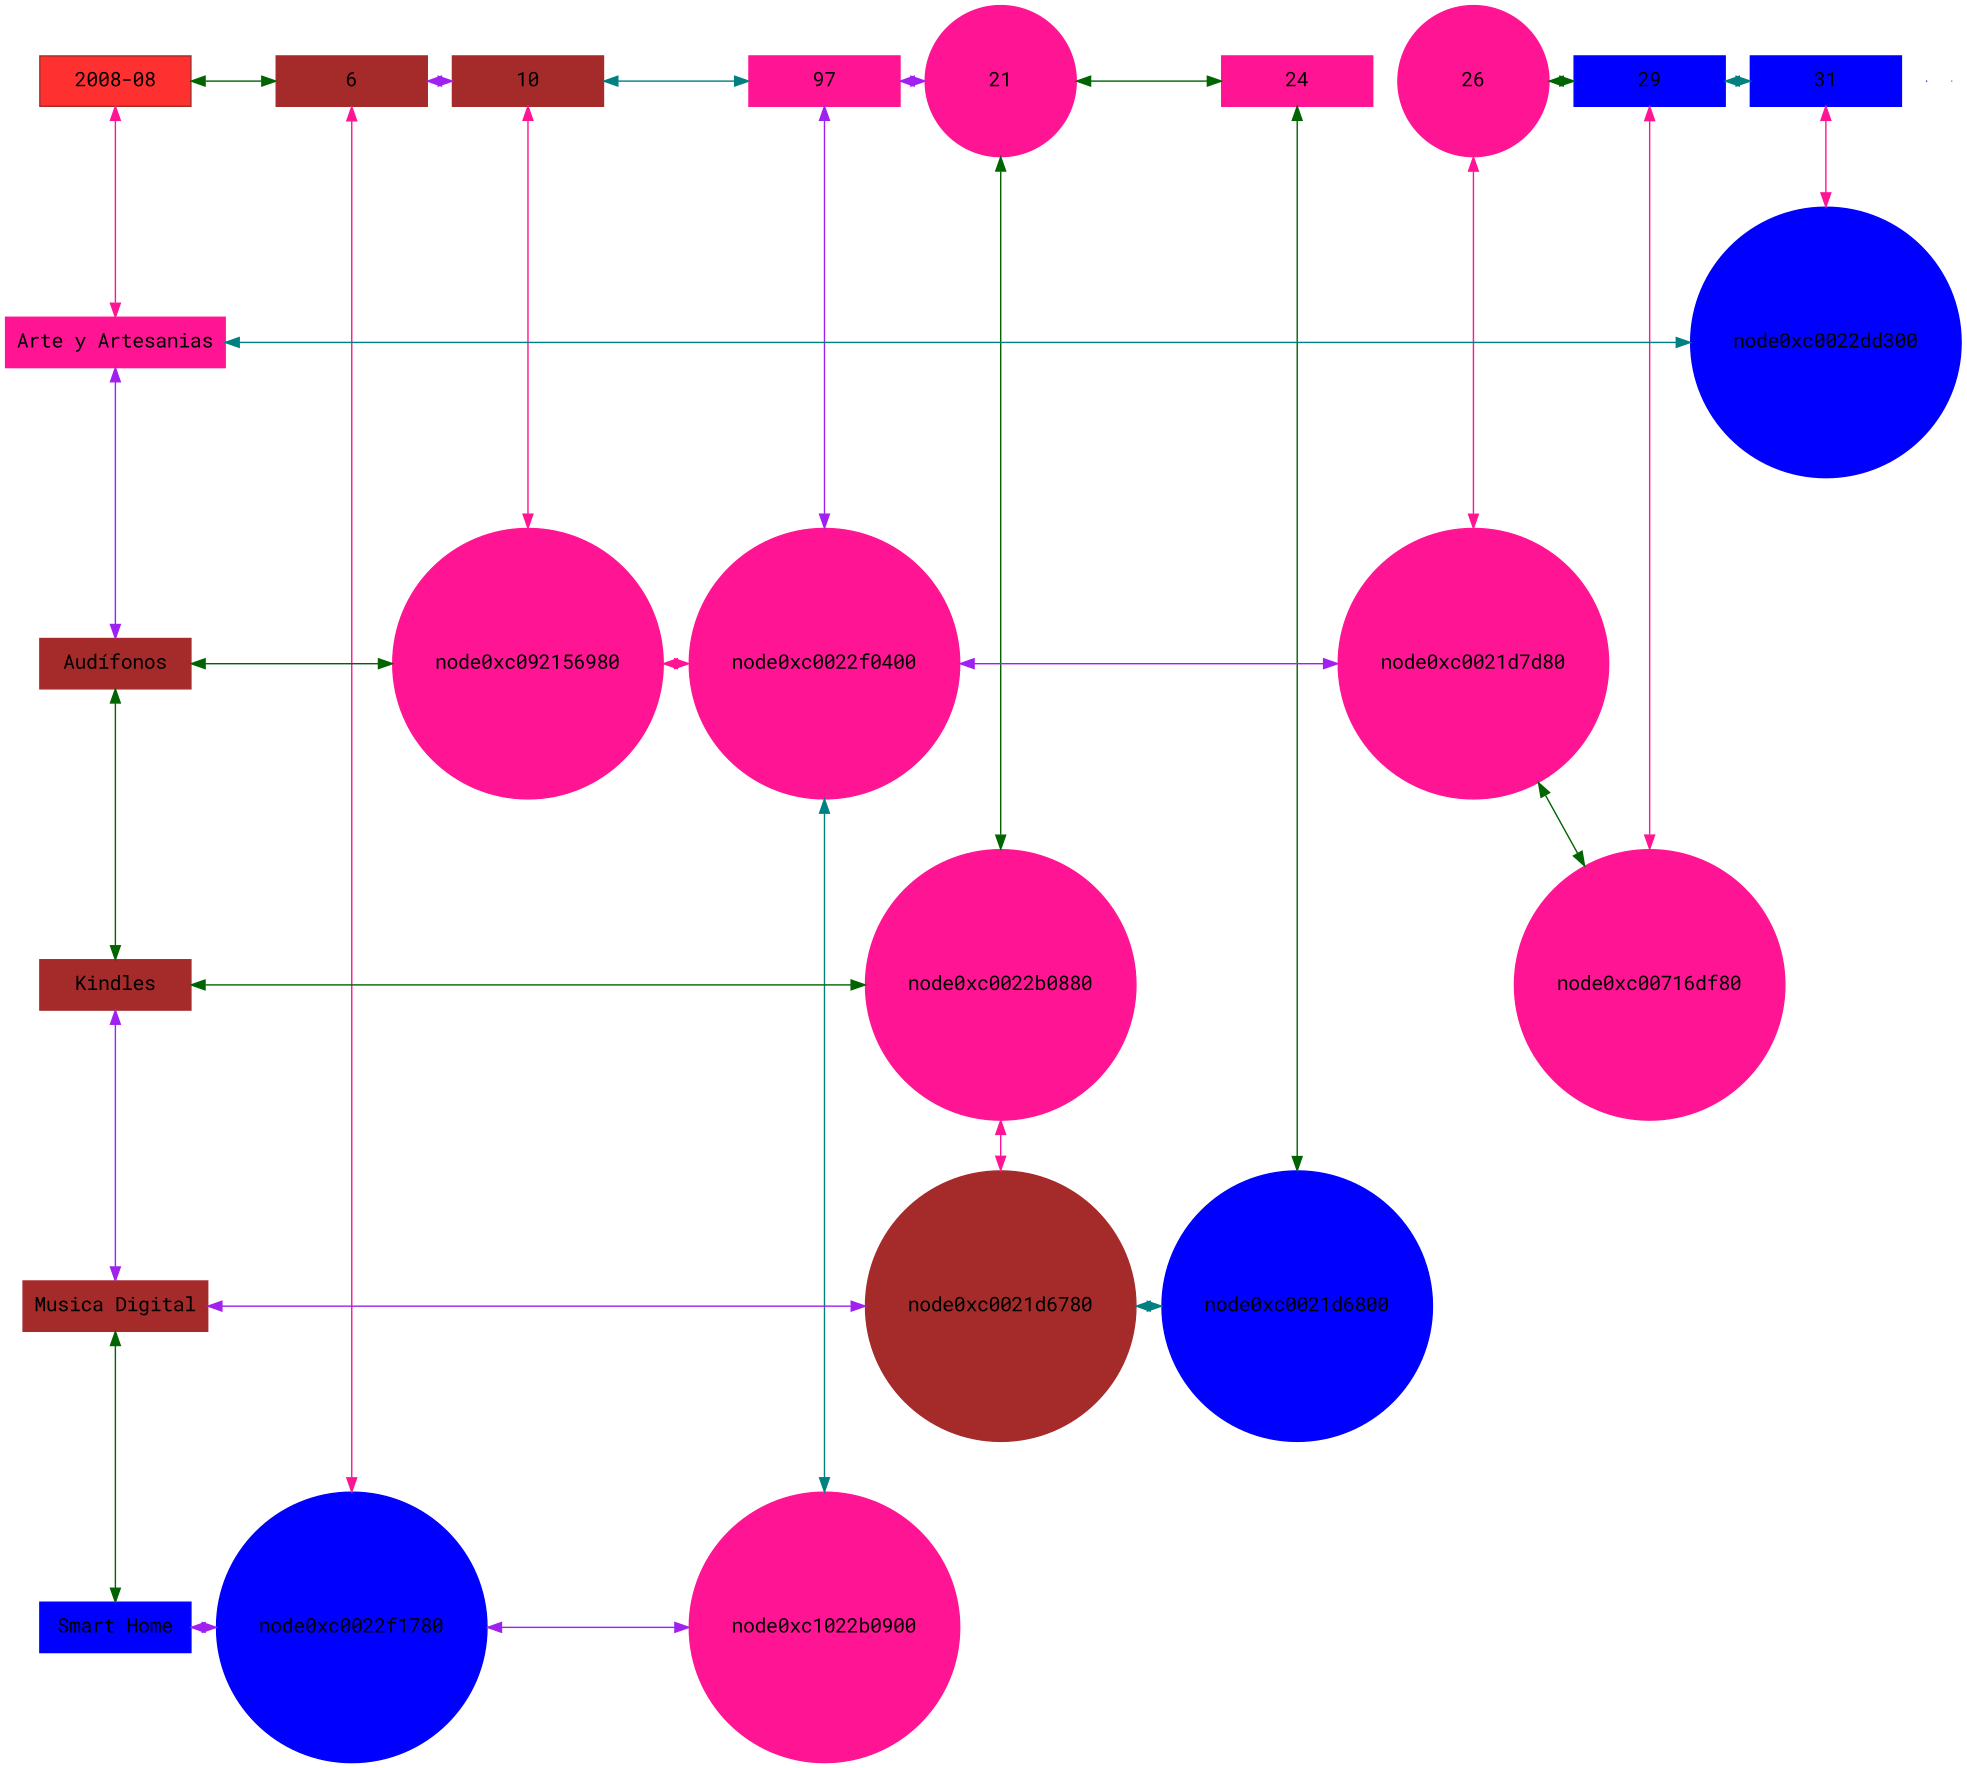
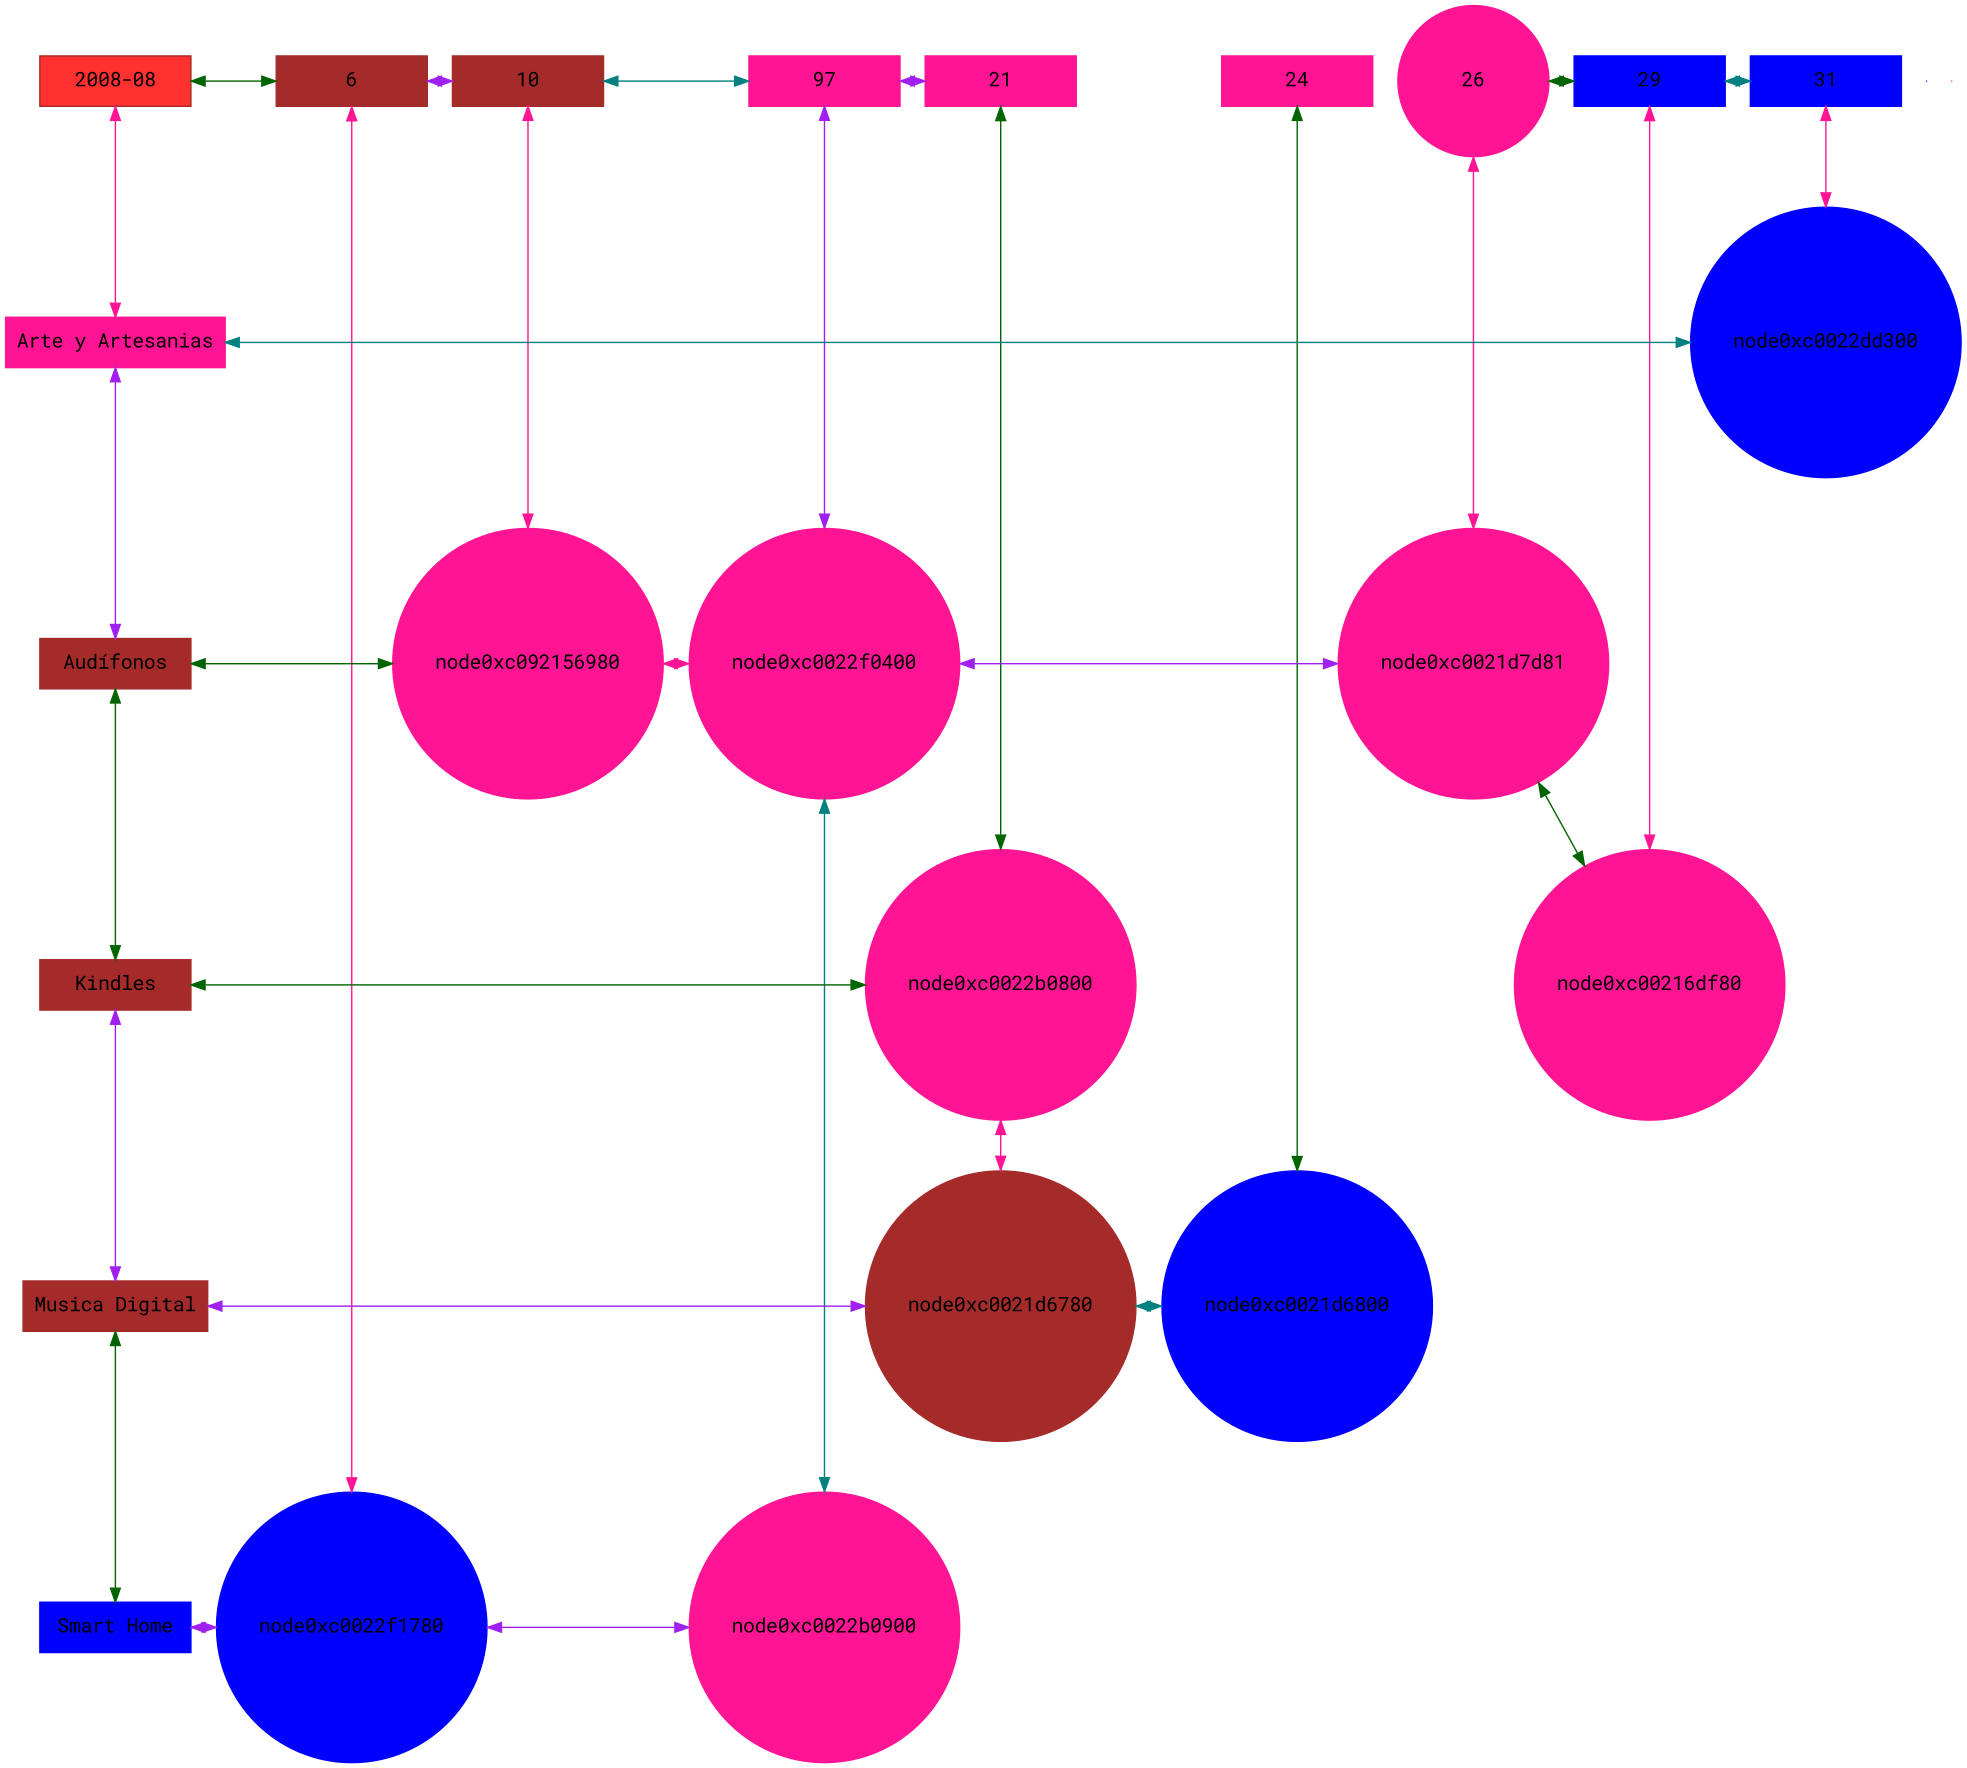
(1001, 81) -> (1001, 81)
(1149, 81) -> none
(1473, 664) -> (1473, 664)
(1001, 985) -> (1001, 985)
(1650, 985) -> (1650, 985)
(824, 1627) -> (824, 1627)
